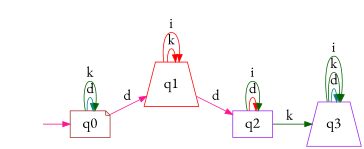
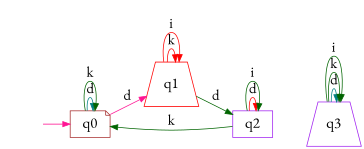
(211, 104) -> (211, 104)
(289, 124) -> (175, 130)
